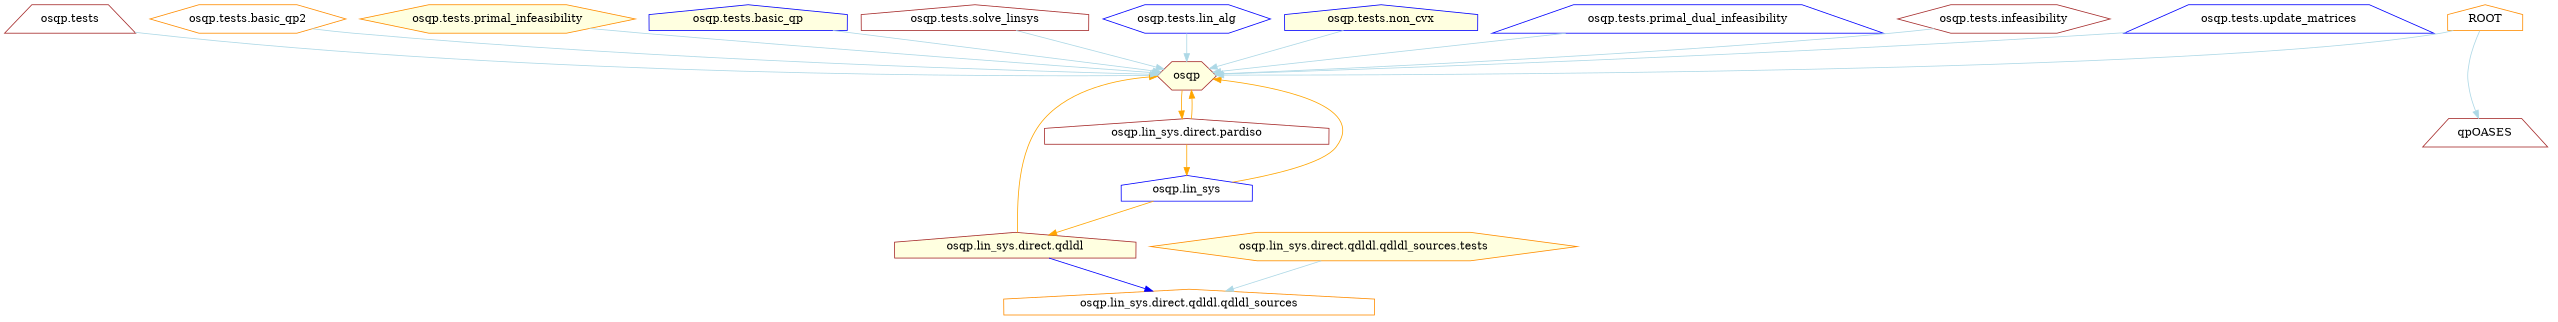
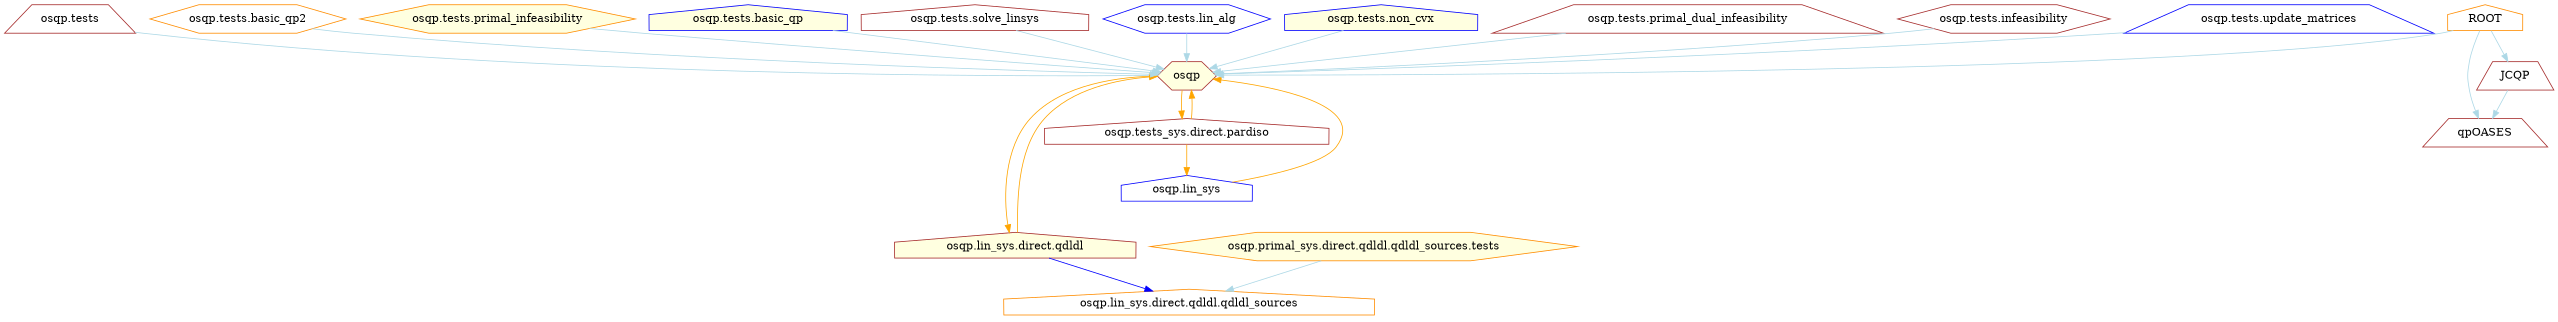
(1688, 19) -> (1688, 19)
none -> (2515, 76)
(1187, 133) -> (1187, 133)
(1105, 217) -> (1040, 110)
(1364, 247) -> (1364, 247)
